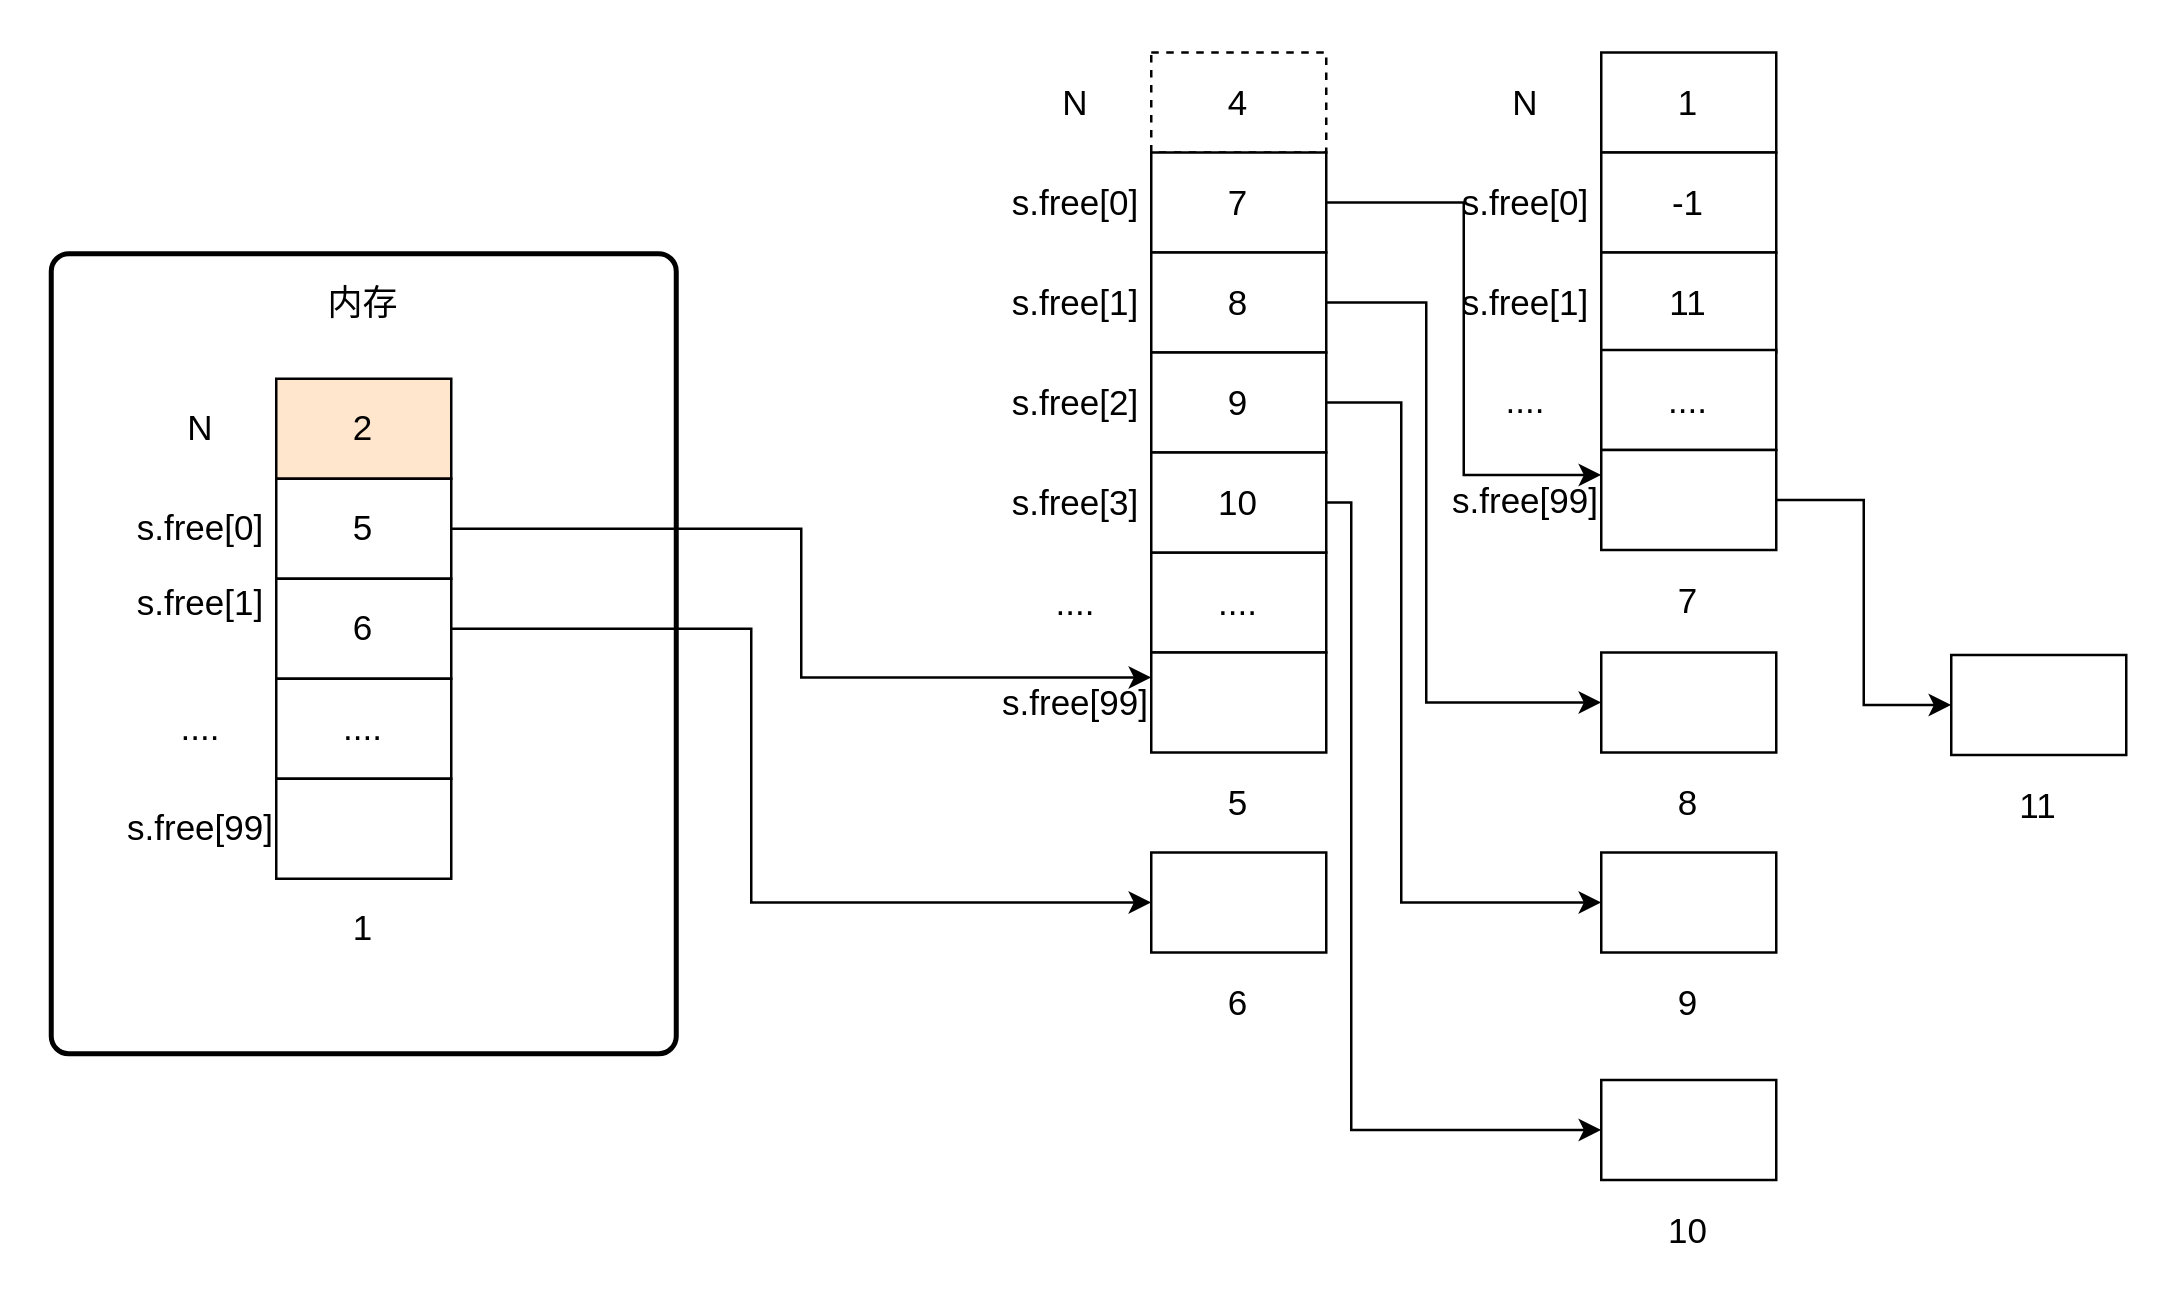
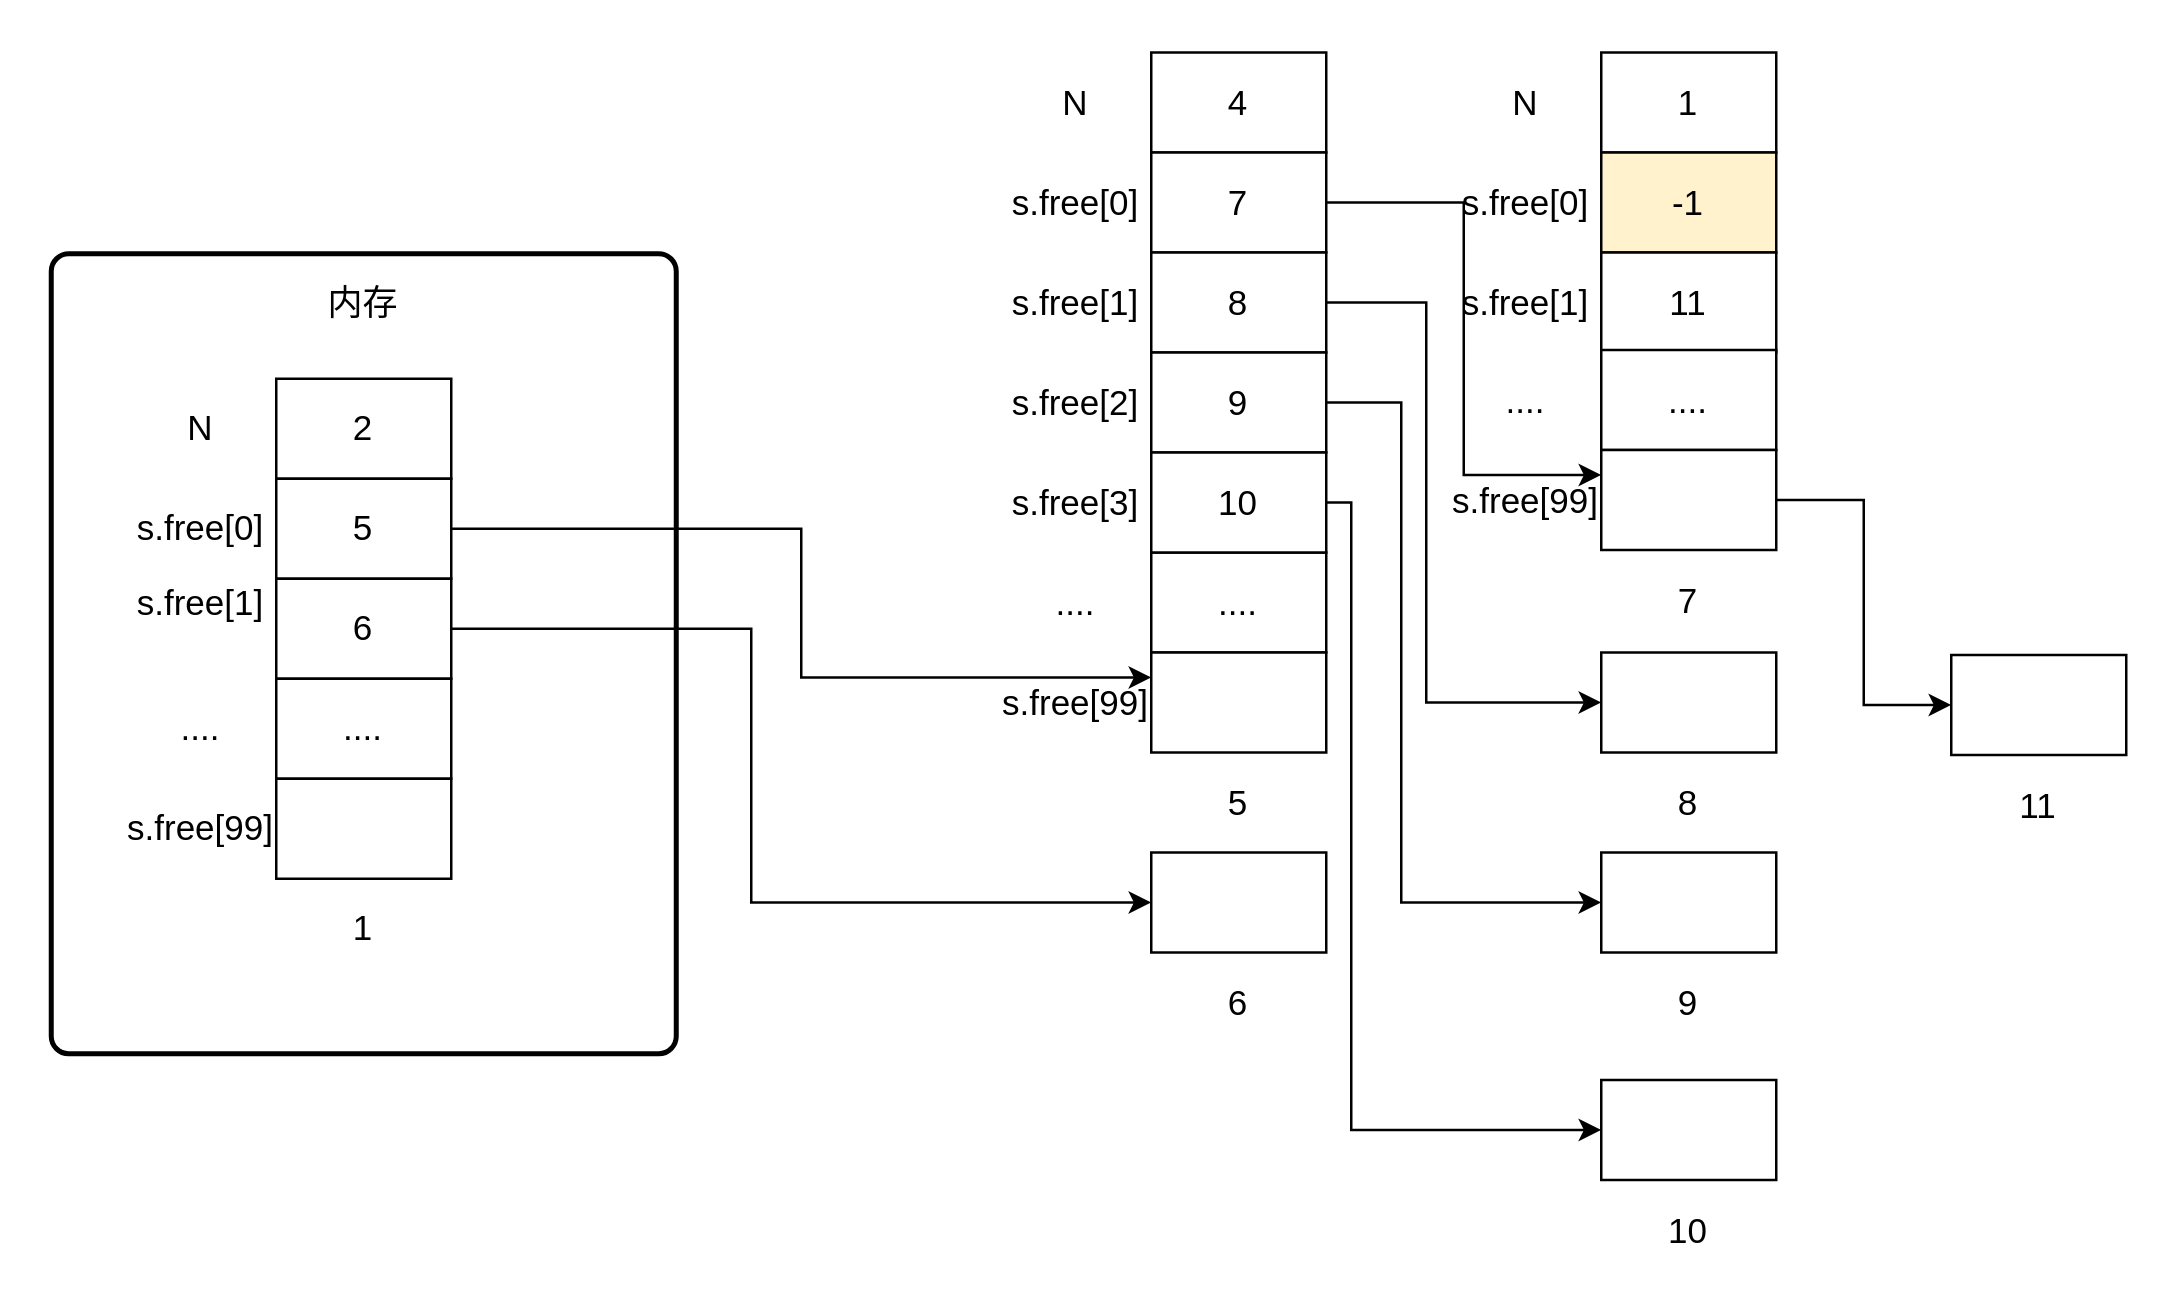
(1239, 103) -> (1239, 103)
(1689, 203) -> (1689, 203)
(364, 429) -> (364, 429)
